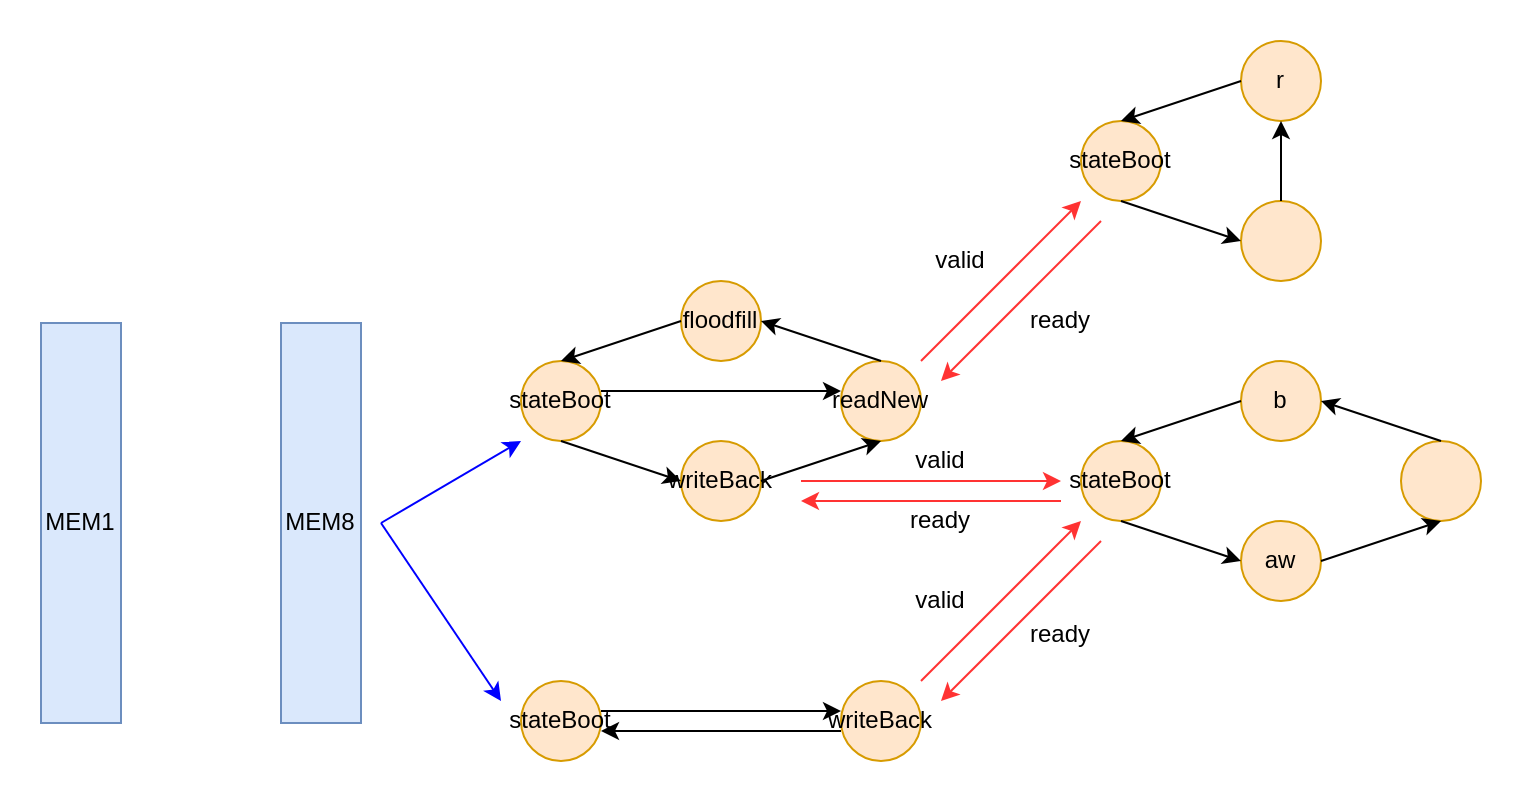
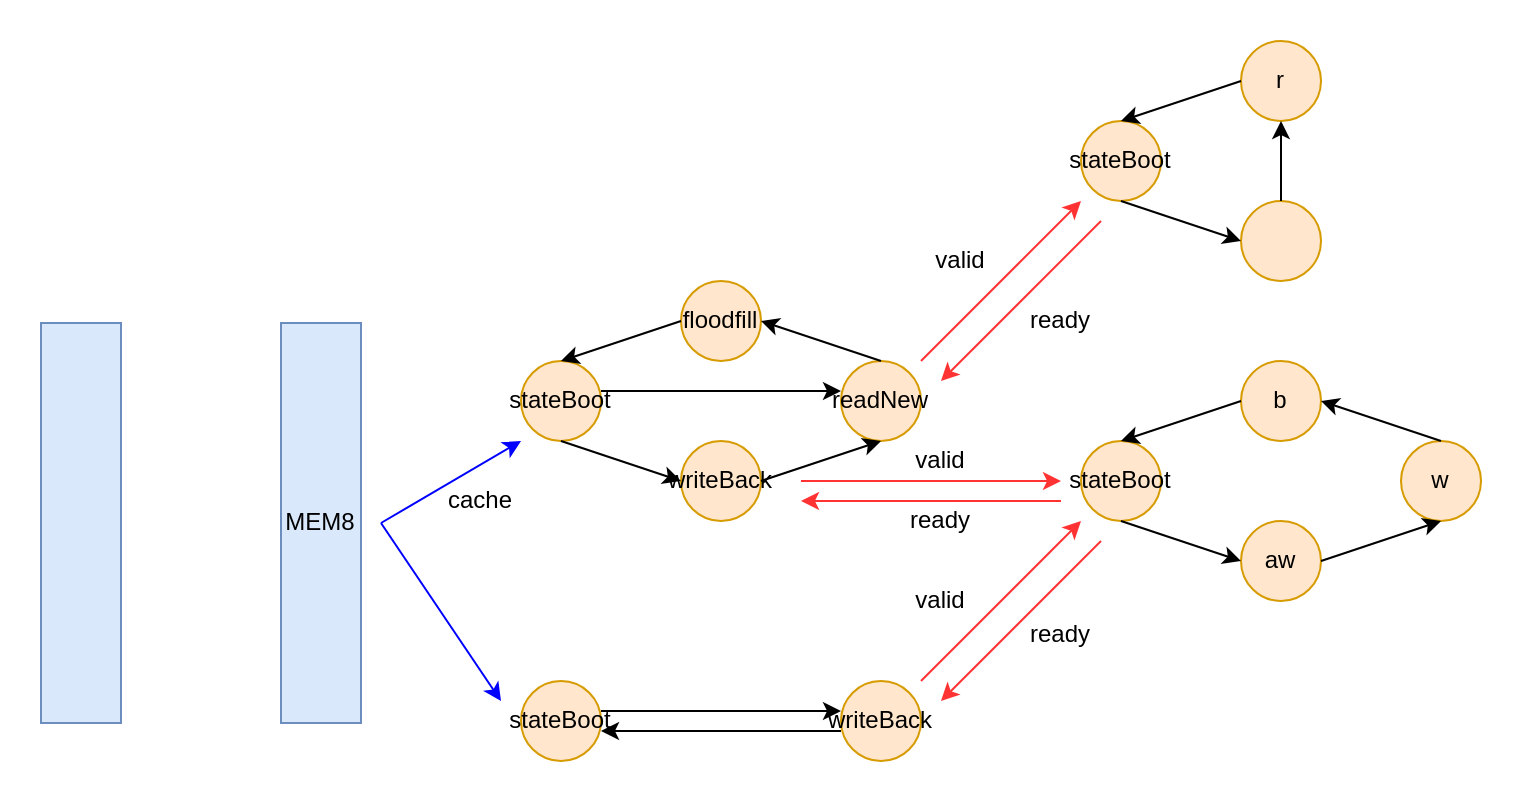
none -> (1441, 481)
none -> (481, 501)
(81, 523) -> none
